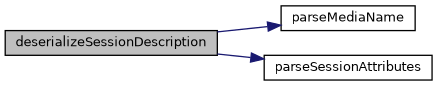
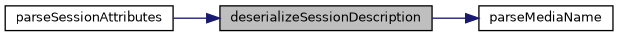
(234, 56) -> (190, 18)
